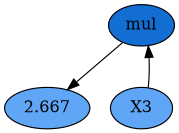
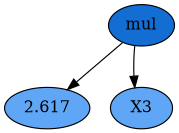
(149, 73) -> (134, 61)
(47, 108) -> (47, 108)
